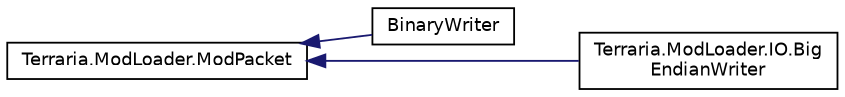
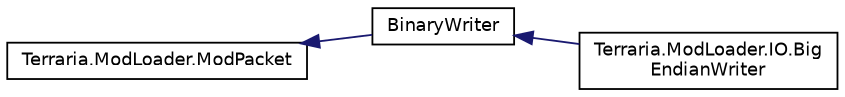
(452, 61) -> (556, 41)
